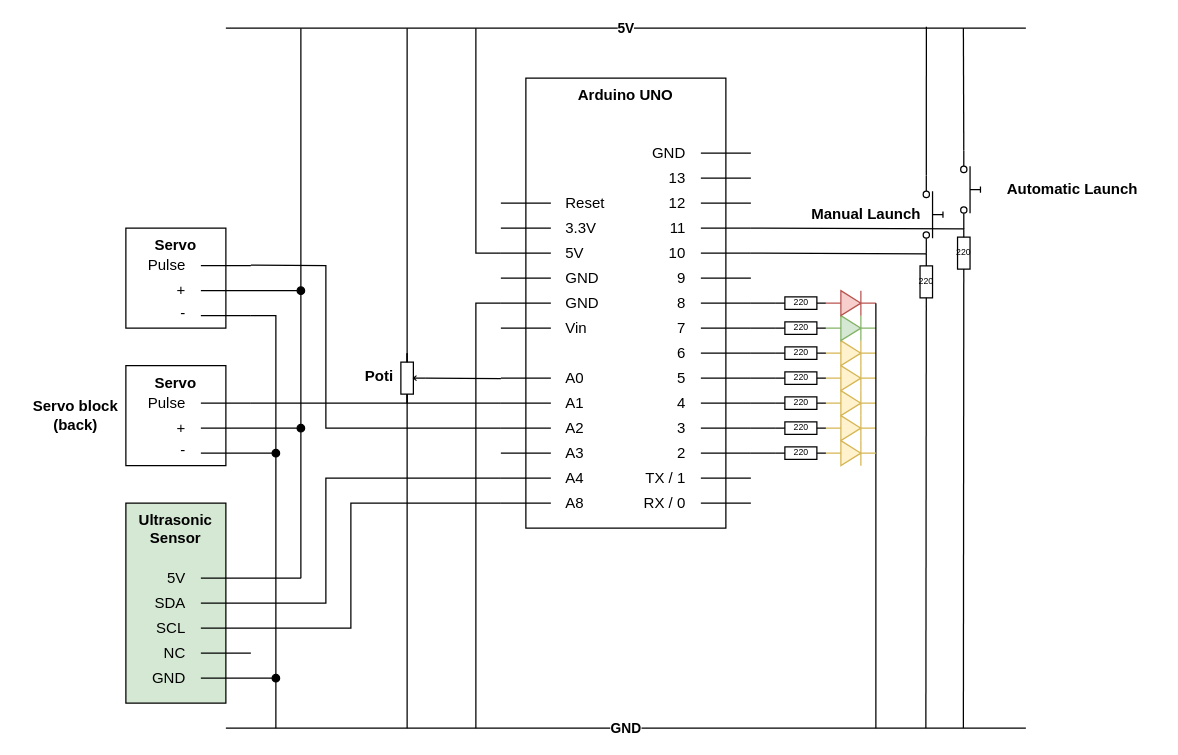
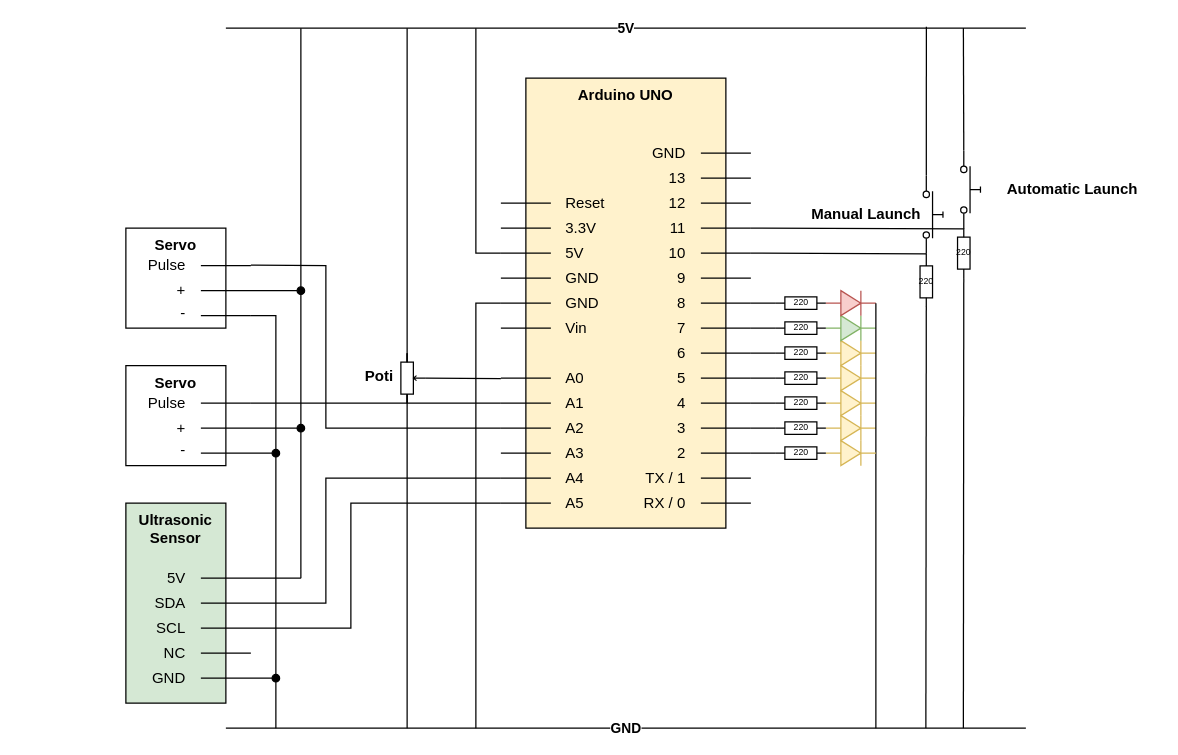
(626, 303) -> (626, 303)
(76, 416) -> none
(574, 503) -> (574, 503)
